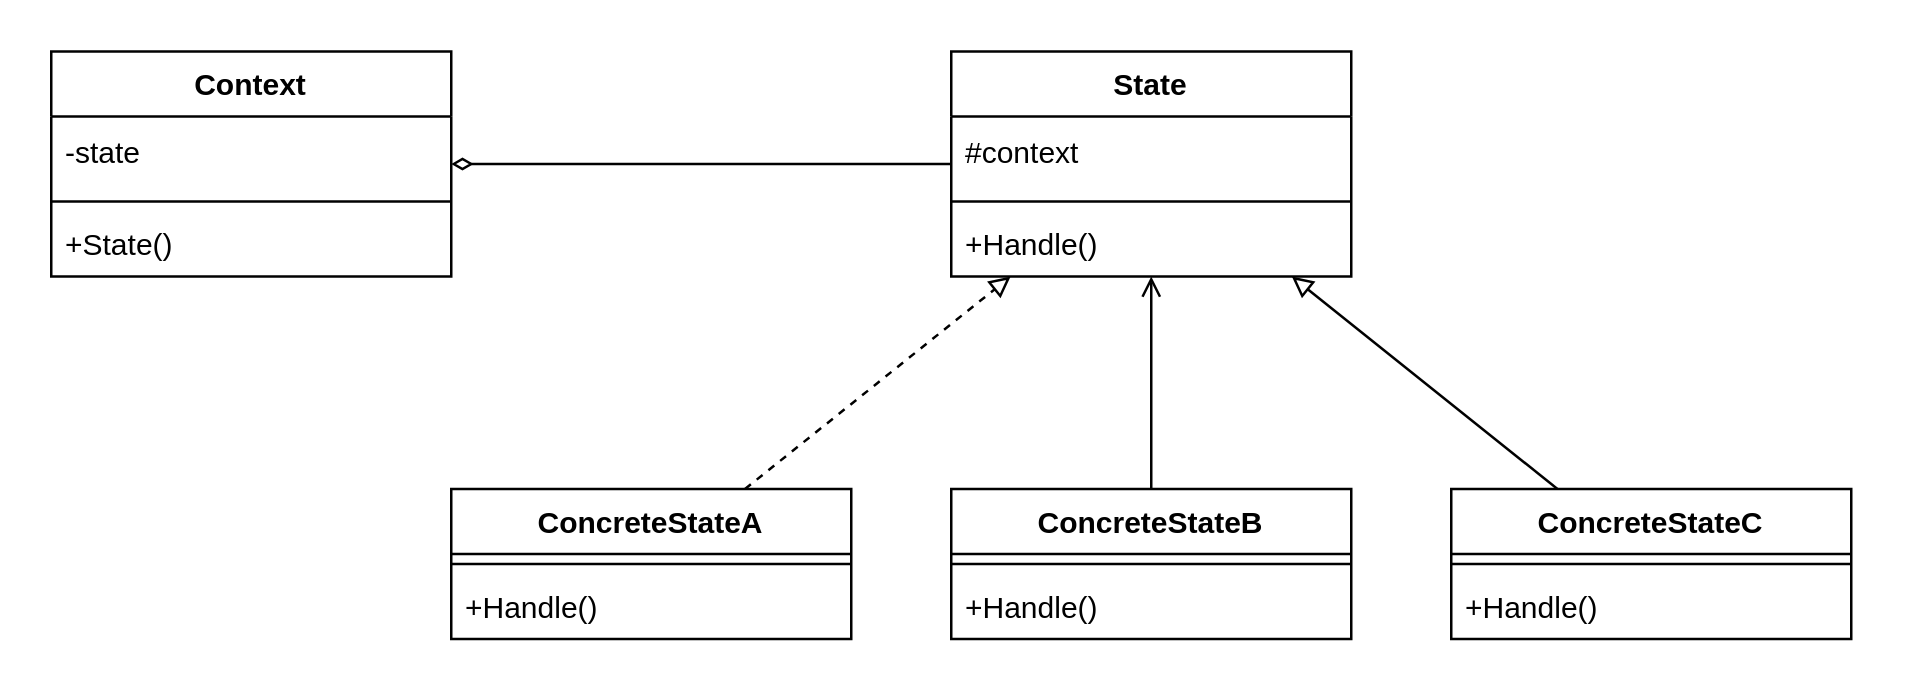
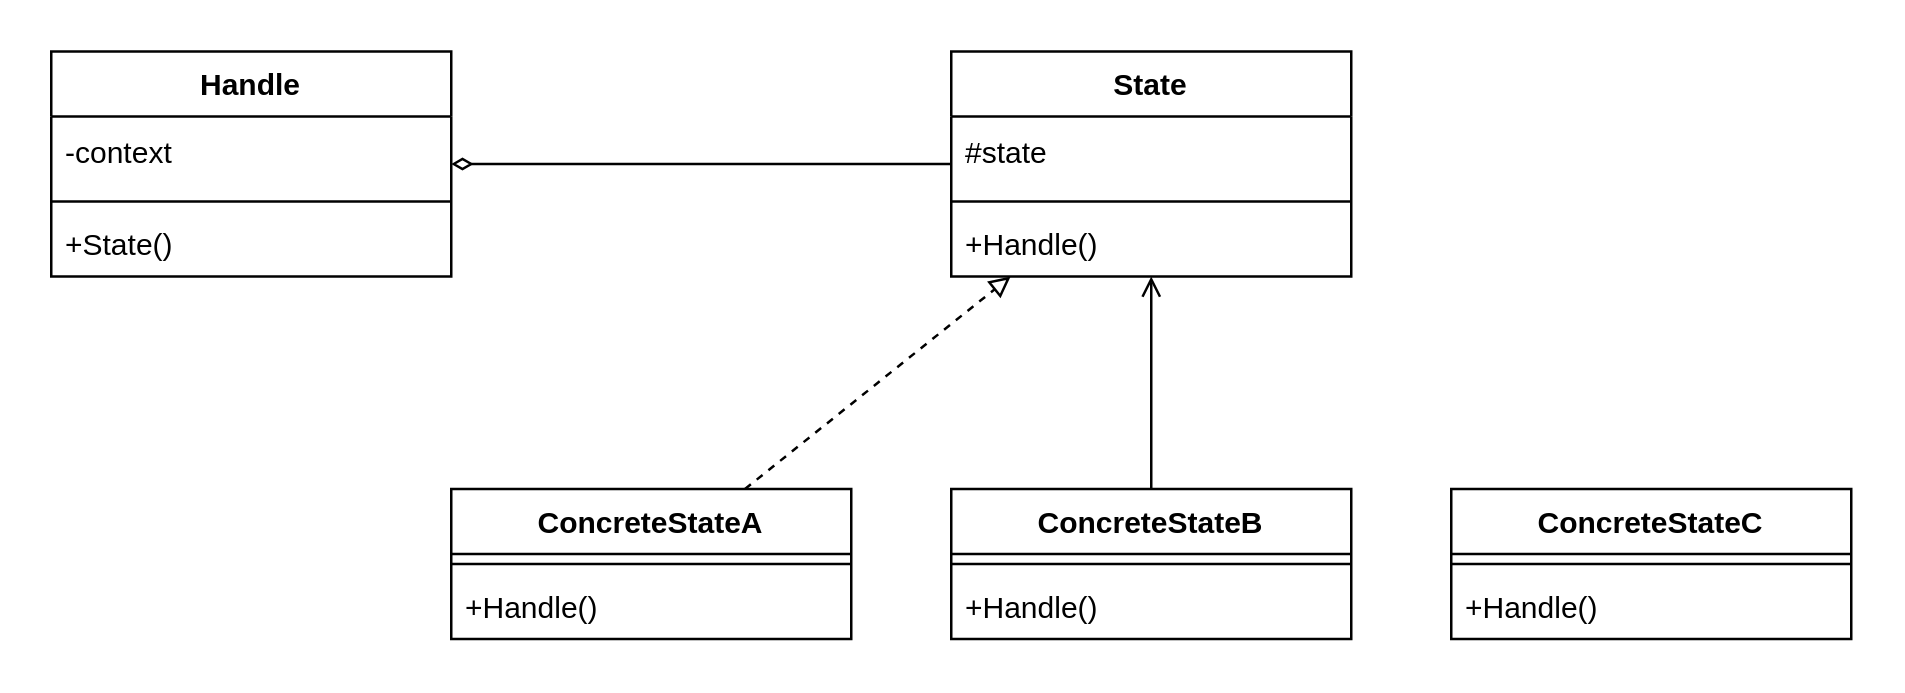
(251, 87) -> (251, 87)
(117, 154) -> (133, 154)
(1033, 154) -> (1017, 154)
(1433, 389) -> none
